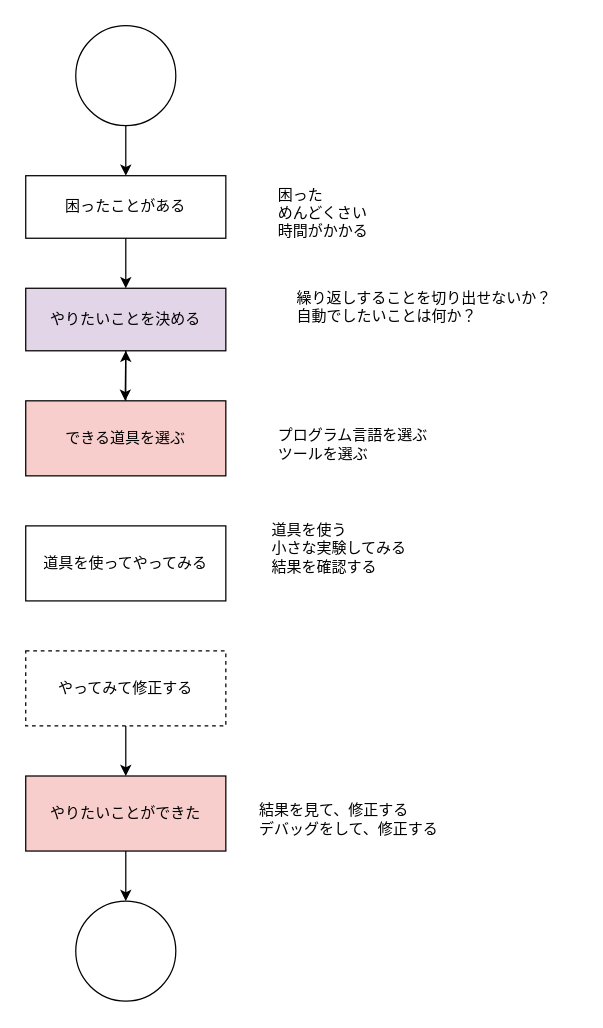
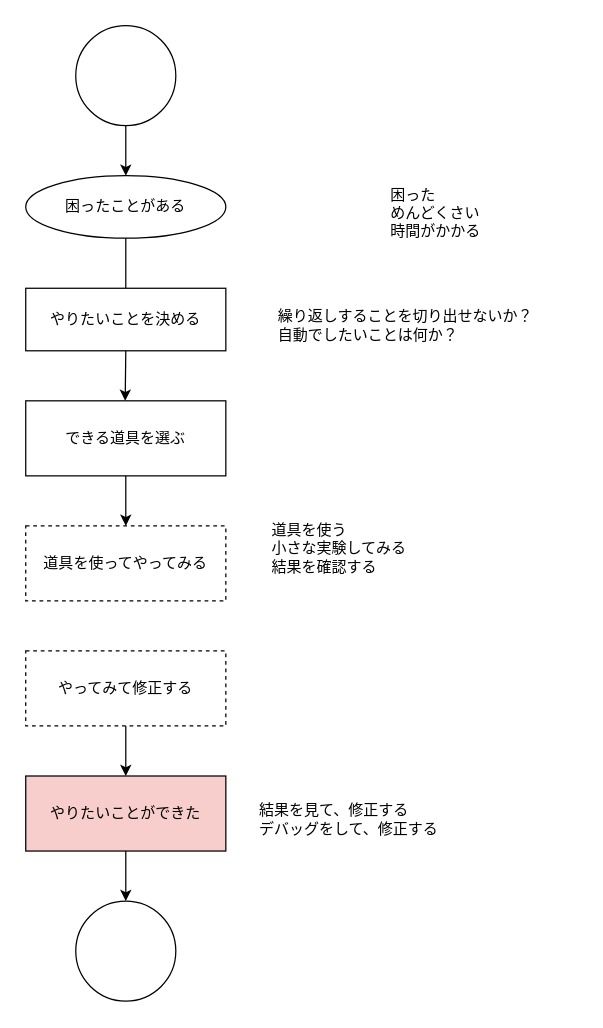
(126, 207) -> (126, 207)
(376, 213) -> (488, 213)
(126, 278) -> (126, 281)
(444, 307) -> (426, 326)
(126, 319) -> (126, 319)
(126, 397) -> (126, 497)
(126, 438) -> (126, 438)
(426, 444) -> none
(126, 563) -> (126, 563)
